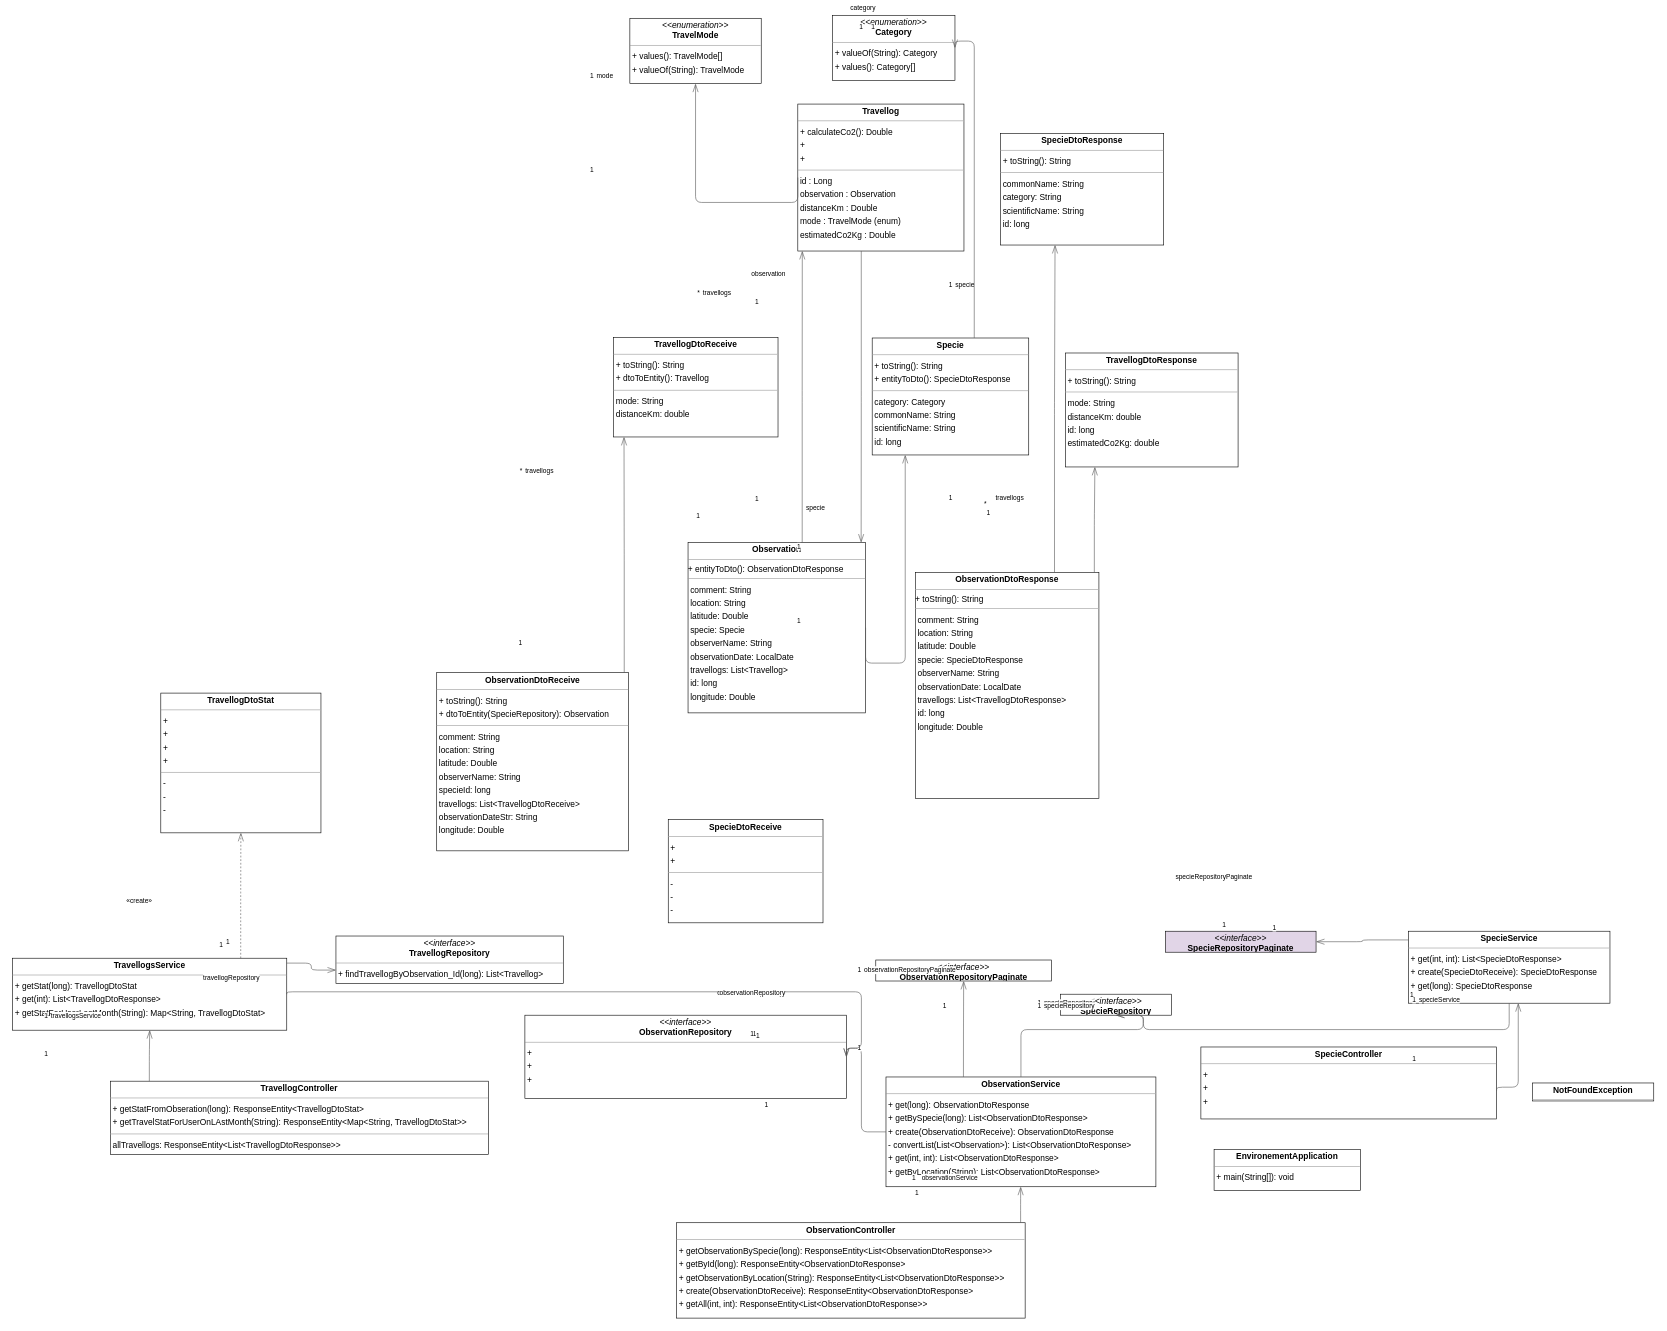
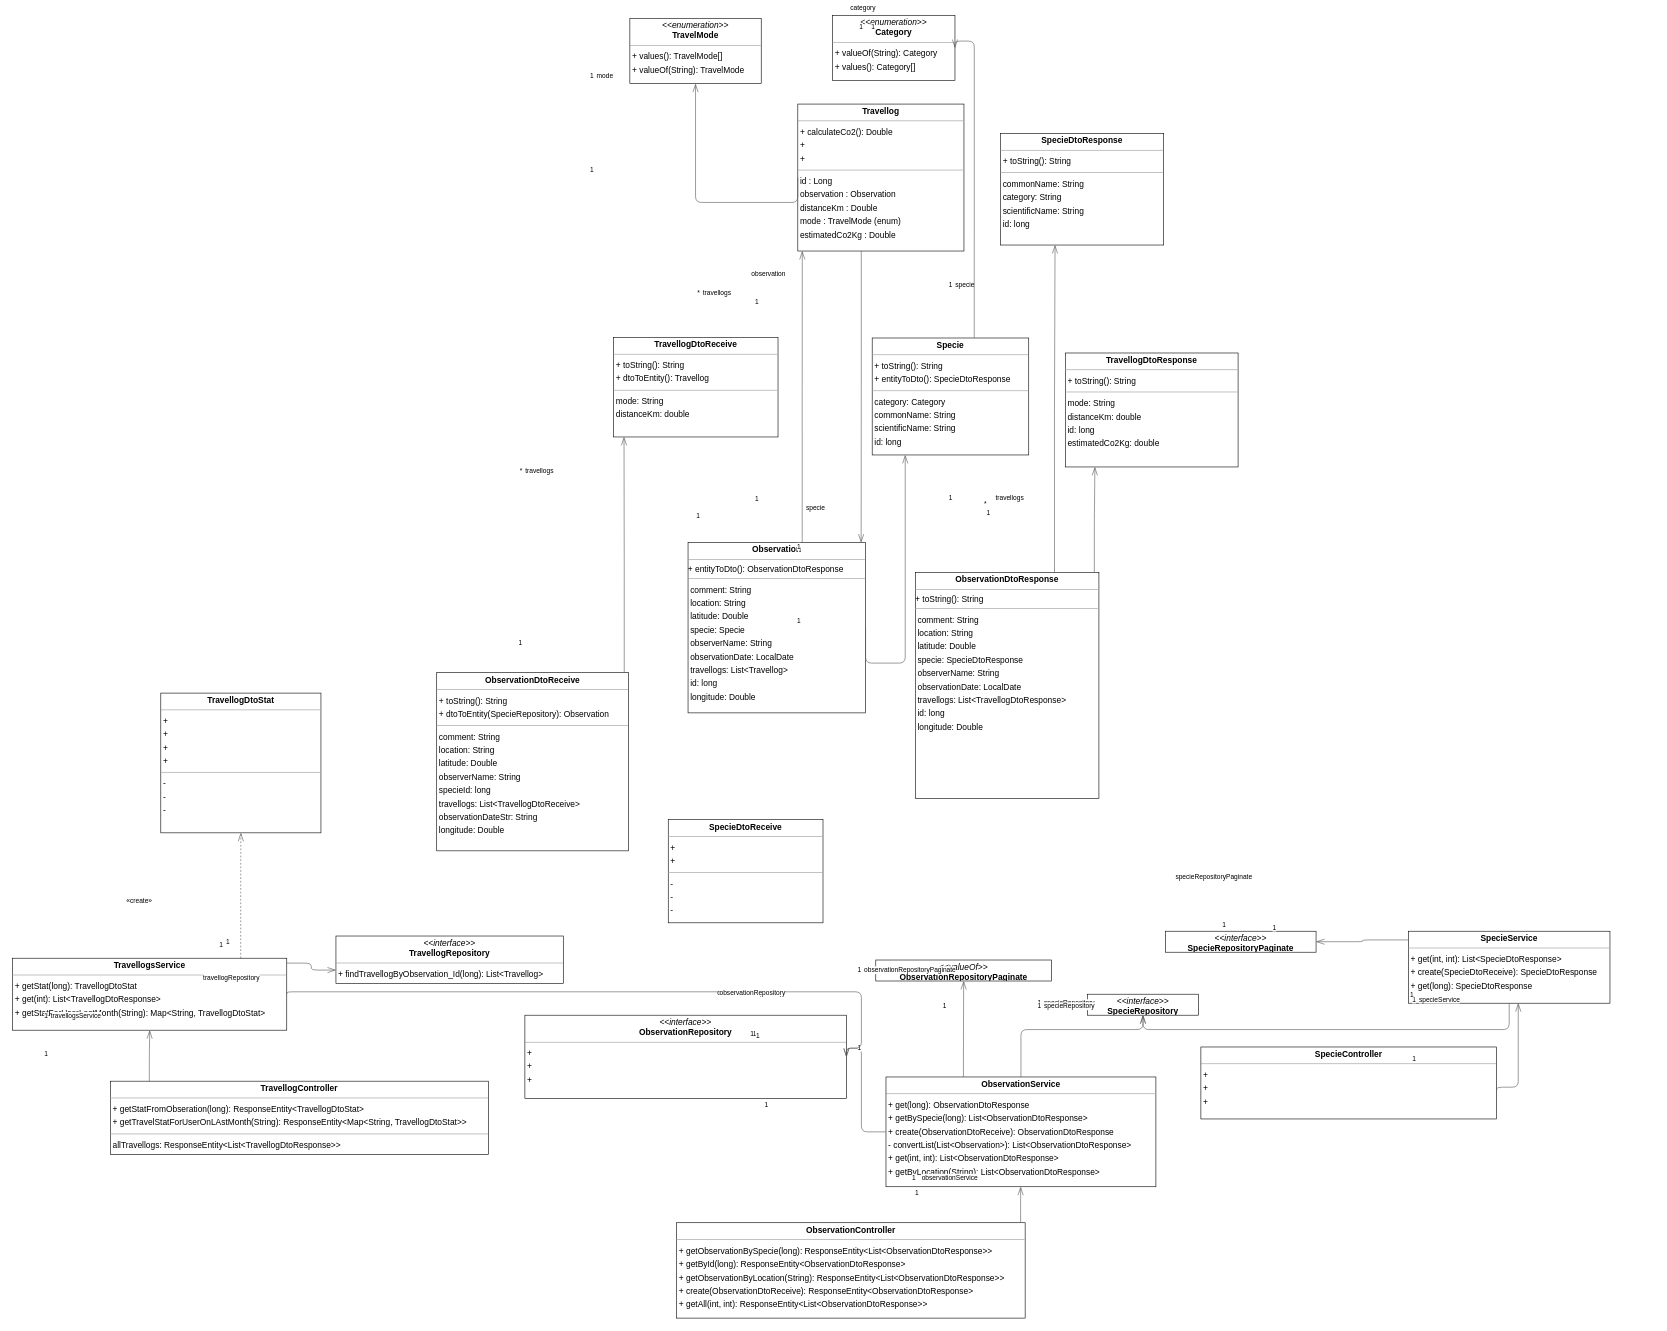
(1241, 942) -> (1241, 942)
(941, 970) -> (941, 970)
(1116, 1005) -> (1143, 1005)
(1593, 1092) -> none
(1287, 1170) -> none
